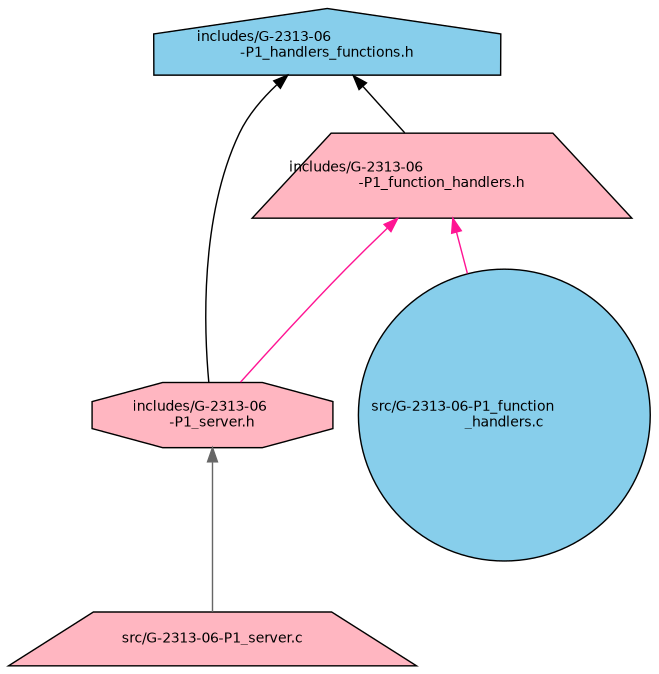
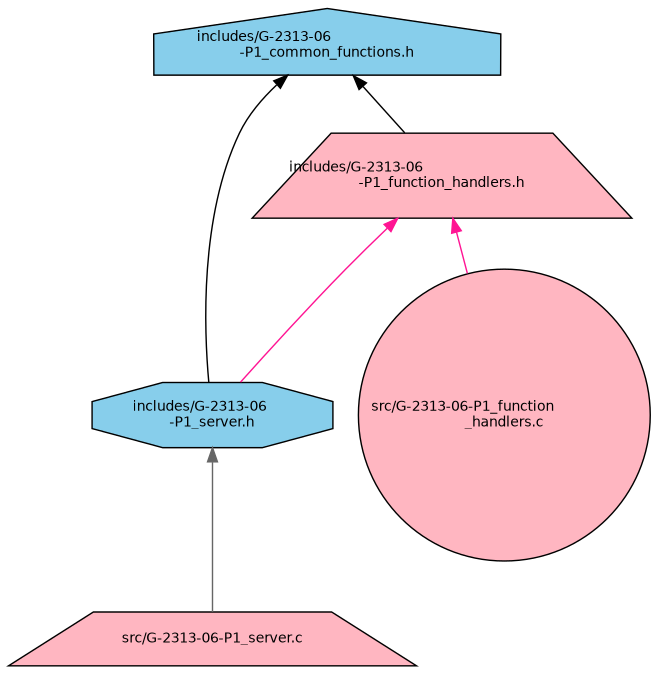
(327, 45) -> (327, 45)
(212, 415) -> (212, 415)
(504, 415) -> (504, 415)
